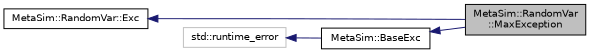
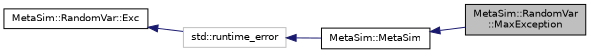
(312, 19) -> (171, 30)
(376, 38) -> (376, 38)
